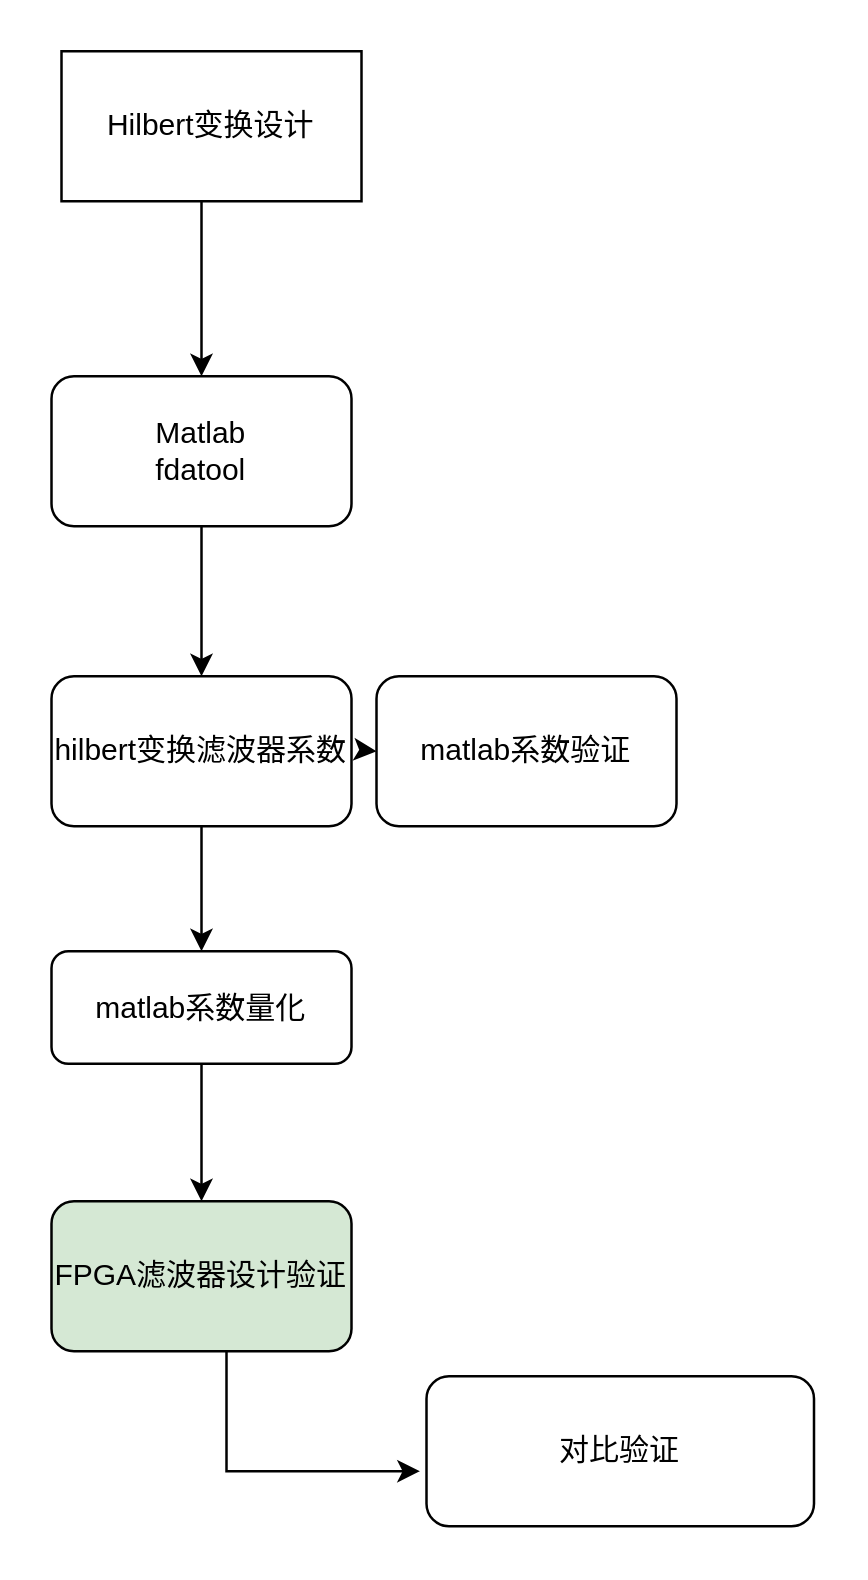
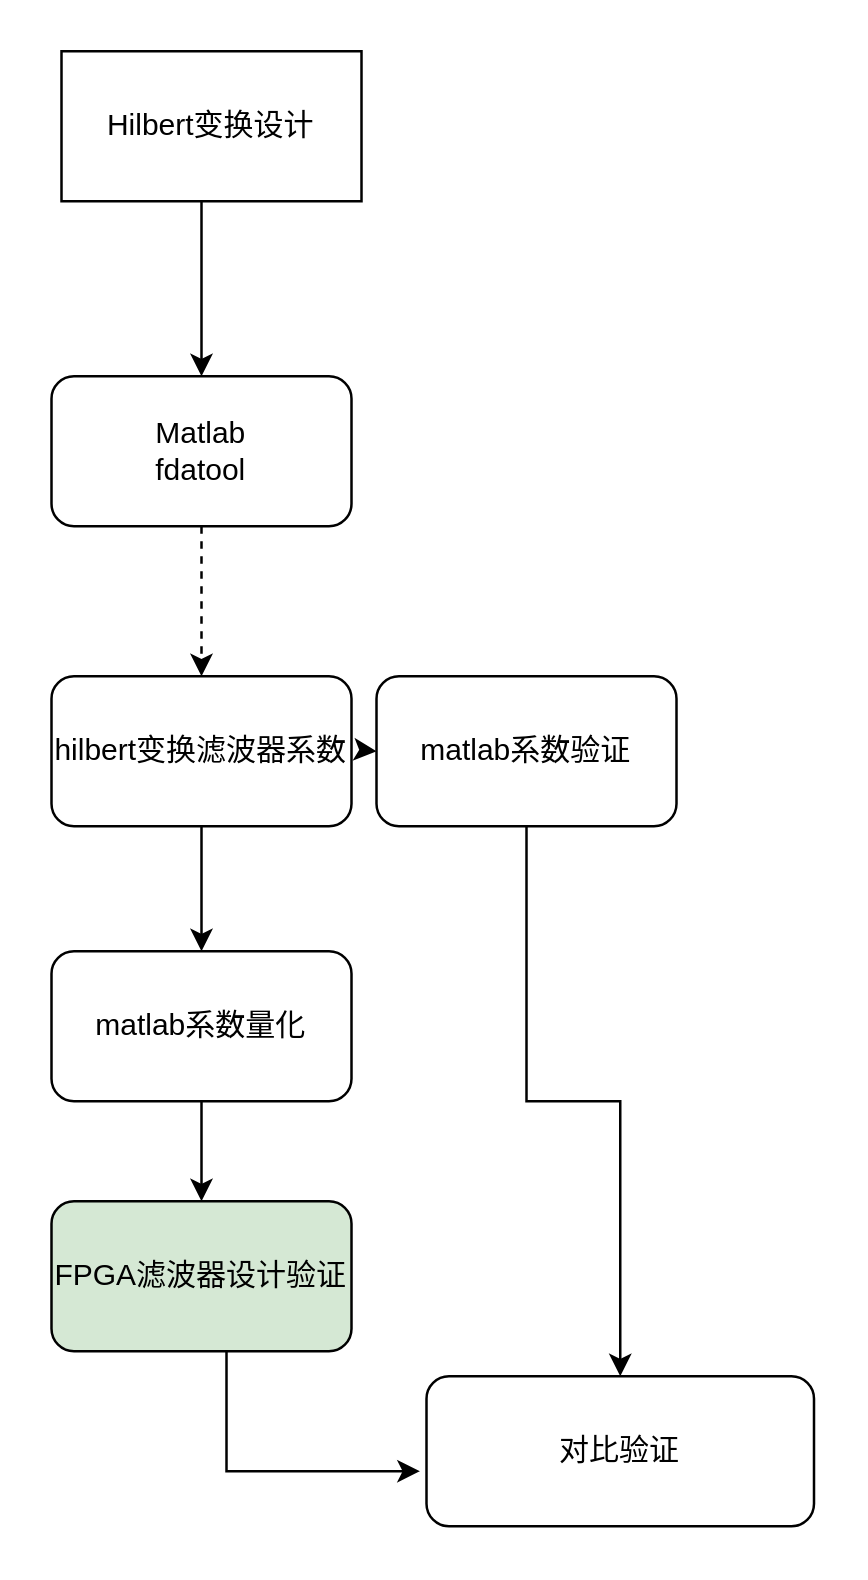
(201, 596) -> (201, 596)
(201, 1008) -> (201, 1026)
none -> (565, 1101)
